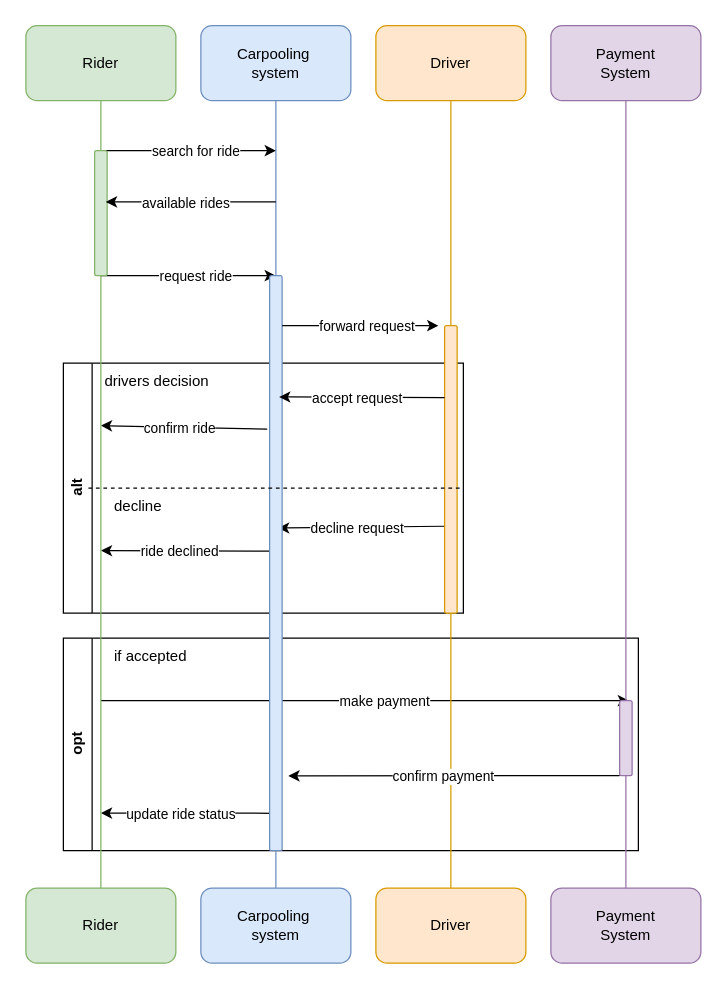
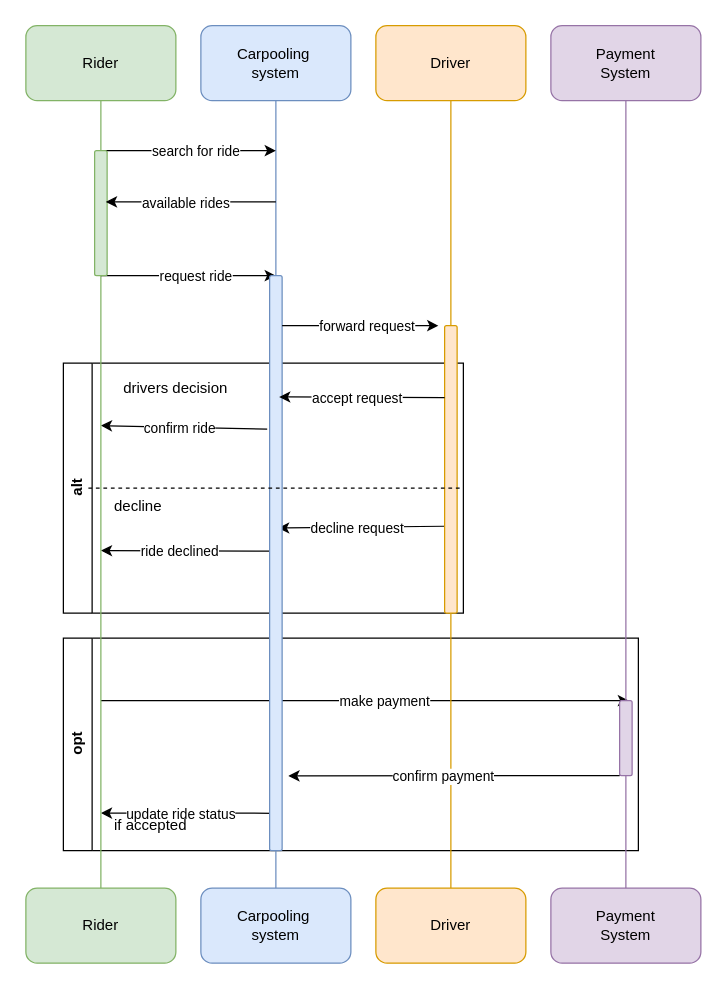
(157, 382) -> (176, 388)
(151, 657) -> (151, 826)
